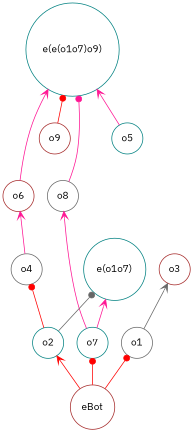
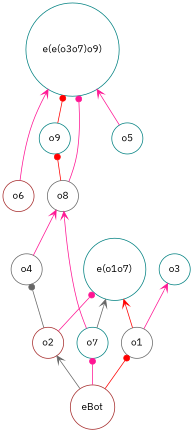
(73, 50) -> (73, 50)
(55, 138) -> (55, 138)
none -> (59, 170)
(23, 236) -> (43, 236)
(175, 269) -> (175, 269)
(38, 309) -> (38, 309)
(154, 310) -> (154, 310)
(74, 314) -> (74, 314)
(100, 317) -> (100, 317)
none -> (129, 317)
(48, 343) -> (48, 343)
(71, 375) -> (71, 375)
(93, 375) -> (93, 375)
